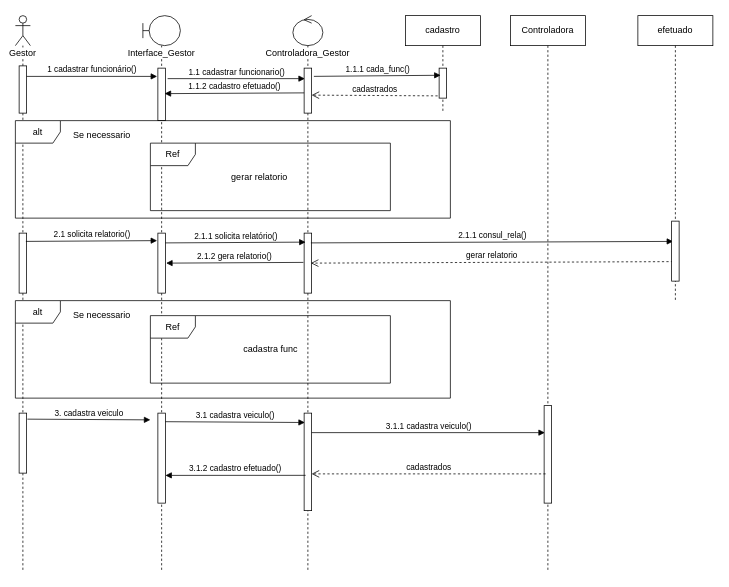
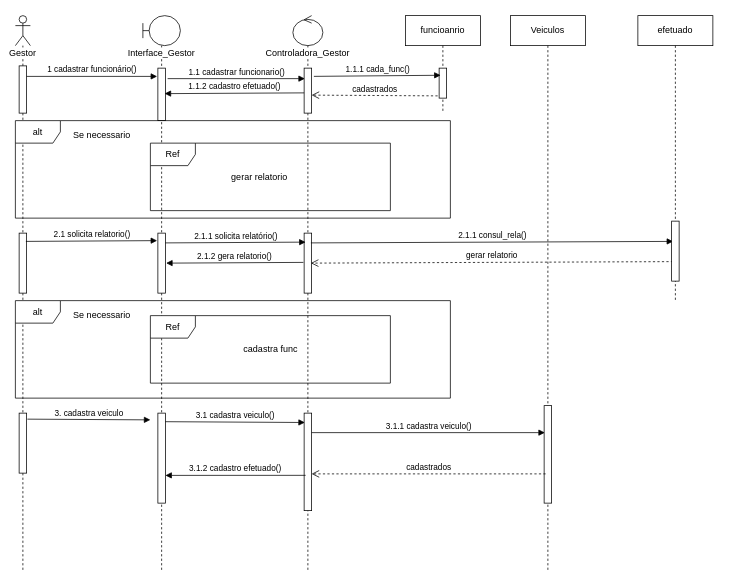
(443, 30) -> (443, 30)
(548, 30) -> (548, 30)
